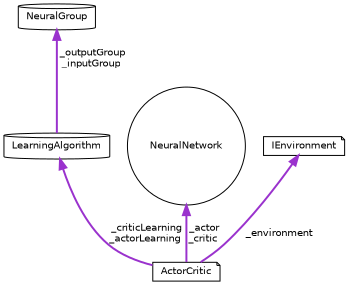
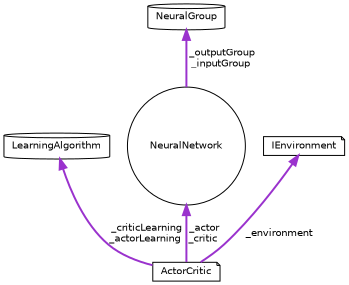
(57, 87) -> (186, 64)
